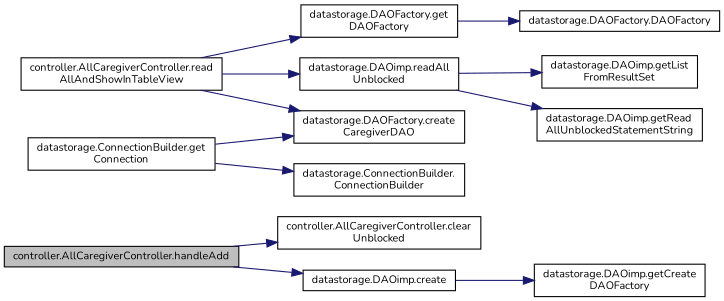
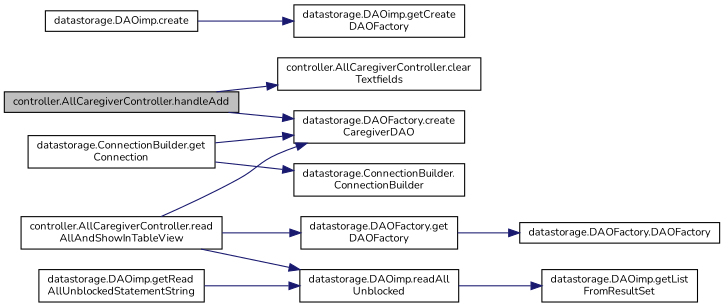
(494, 98) -> (247, 286)
(379, 233) -> (379, 74)
(263, 270) -> (256, 115)
